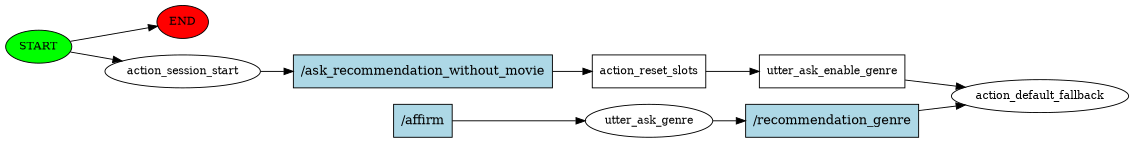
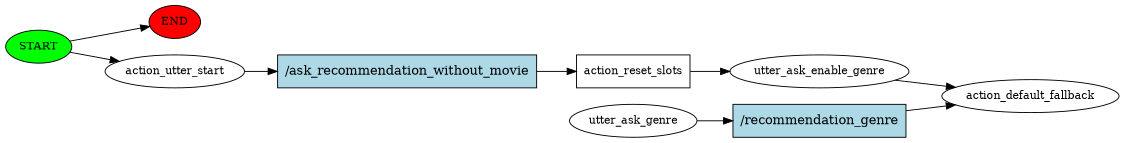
(183, 71) -> (175, 71)
(832, 71) -> (819, 71)
(423, 121) -> none
